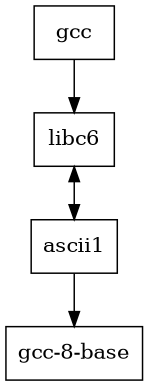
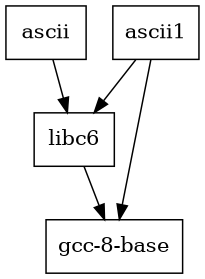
(74, 33) -> (46, 33)
(74, 193) -> (92, 186)
